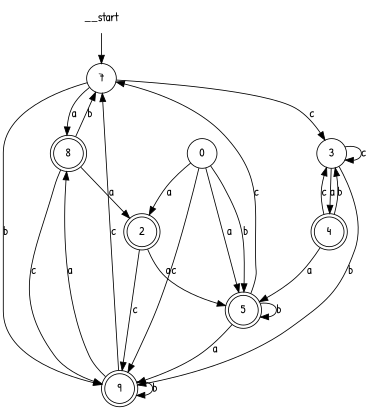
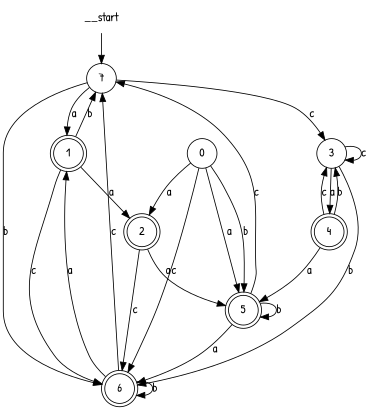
(68, 153) -> (68, 153)
(120, 389) -> (120, 389)
